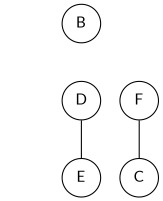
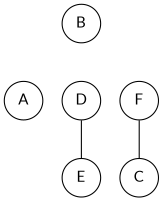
none -> (24, 101)
